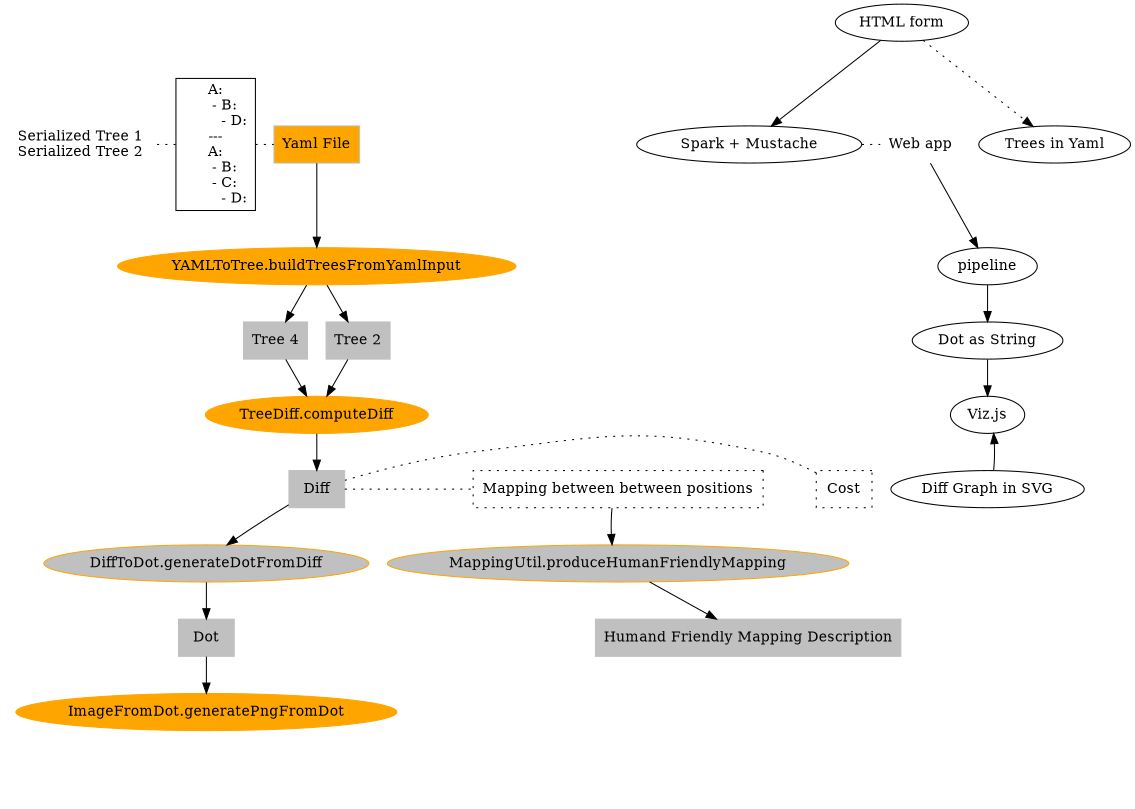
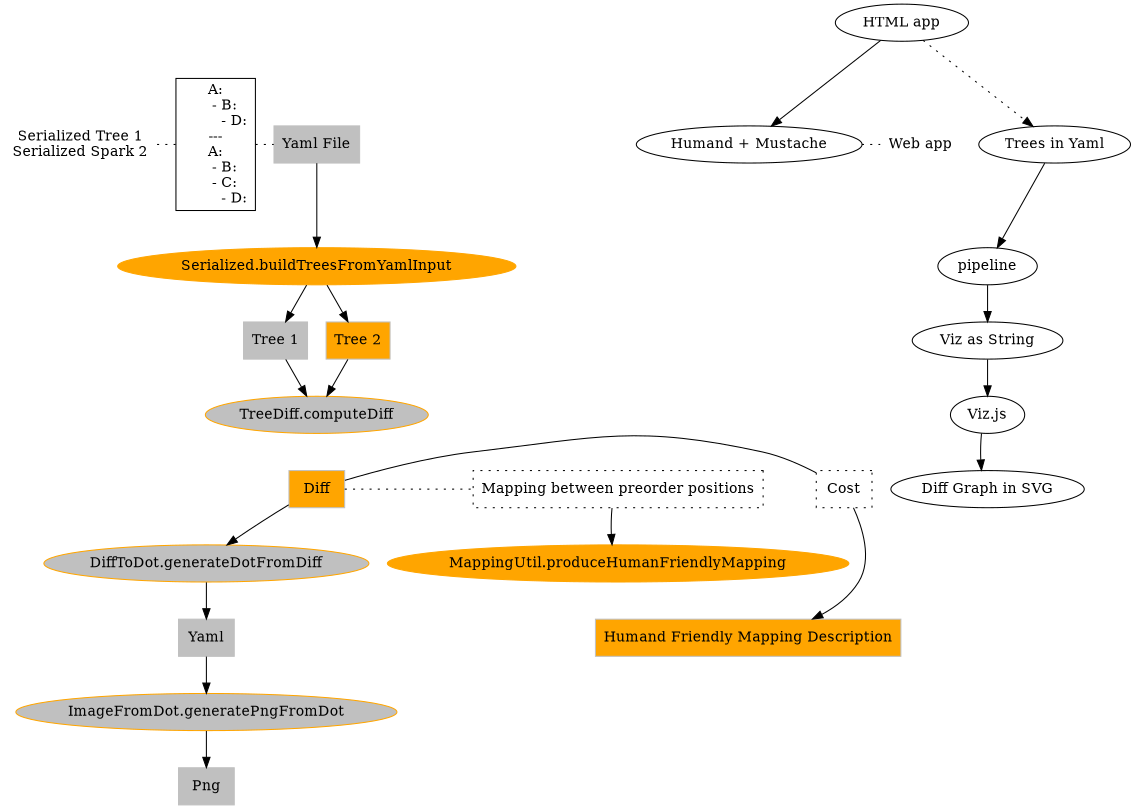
(902, 23) -> (902, 23)
(80, 144) -> (80, 144)
(317, 144) -> (317, 144)
(749, 144) -> (749, 144)
(952, 201) -> (1024, 201)
(317, 266) -> (317, 266)
(276, 341) -> (276, 341)
(358, 341) -> (358, 341)
(988, 341) -> (988, 341)
(317, 415) -> (317, 415)
(581, 439) -> (581, 439)
(317, 447) -> none
(994, 457) -> (981, 447)
(317, 489) -> (317, 489)
(618, 489) -> (618, 489)
(618, 563) -> (618, 563)
(678, 598) -> (864, 569)
(206, 638) -> (206, 638)
(748, 638) -> (748, 638)
(206, 712) -> (206, 712)
none -> (206, 786)
